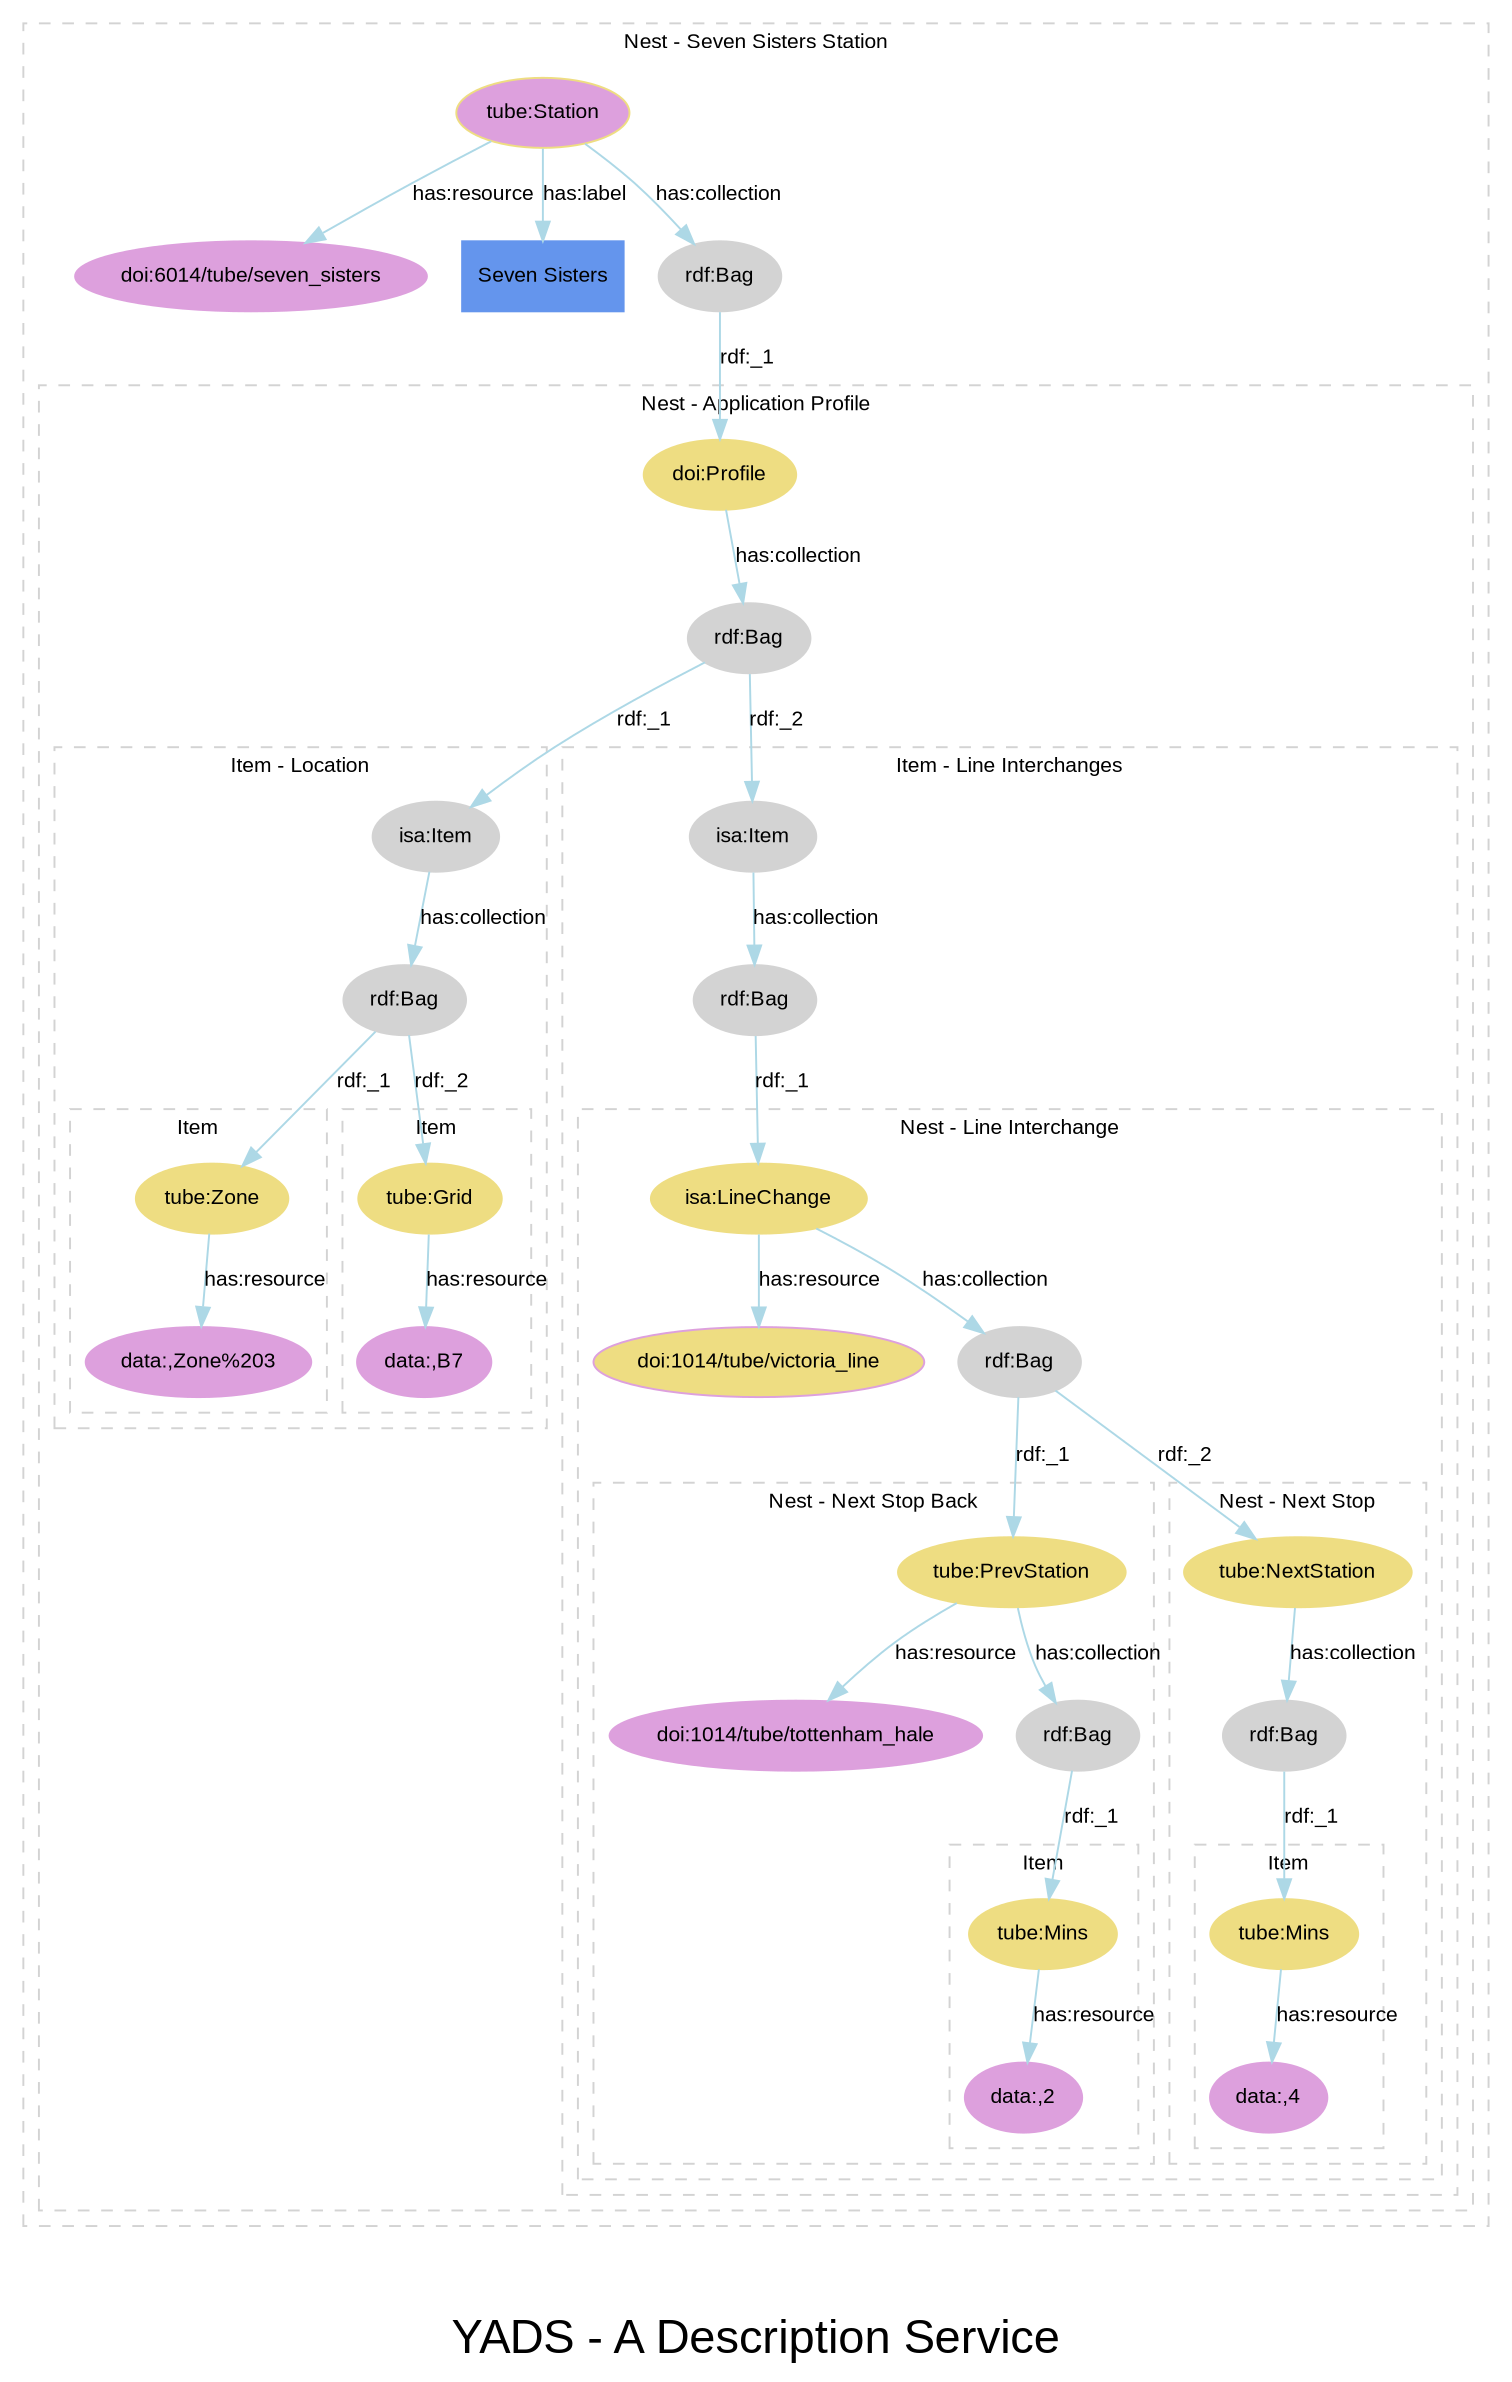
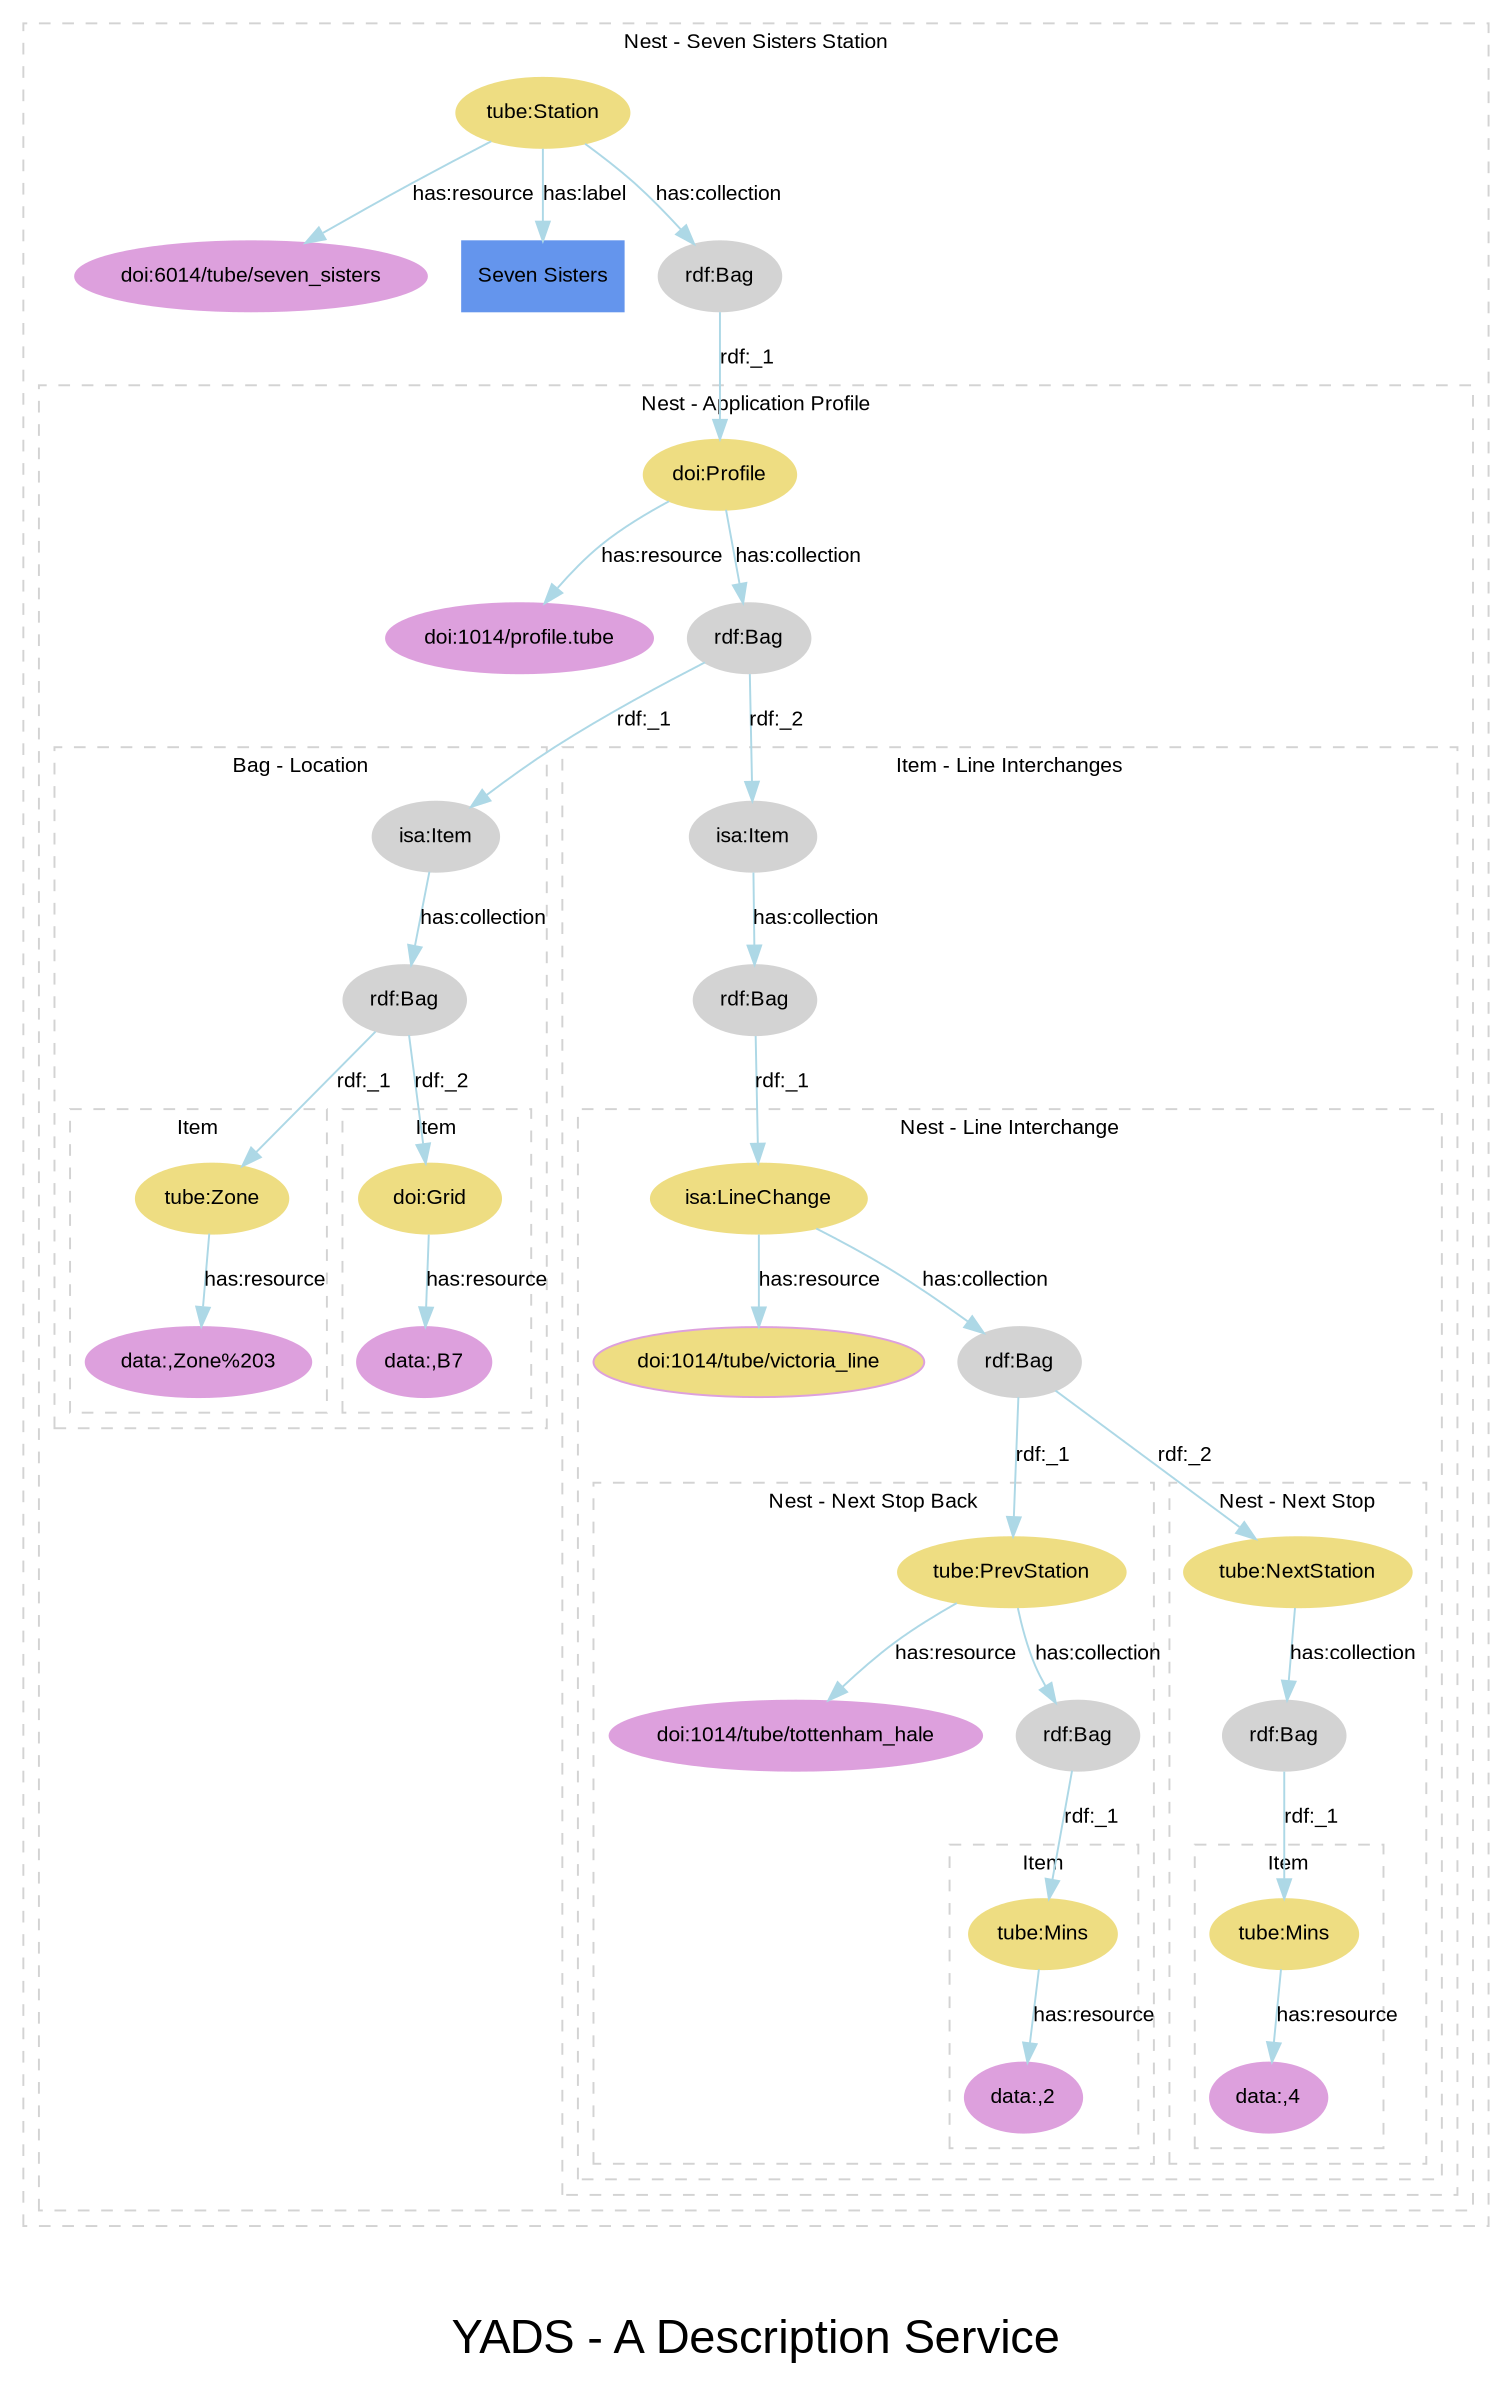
(543, 113) -> (543, 113)
none -> (520, 638)
(301, 767) -> (301, 767)
(430, 1199) -> (430, 1199)
